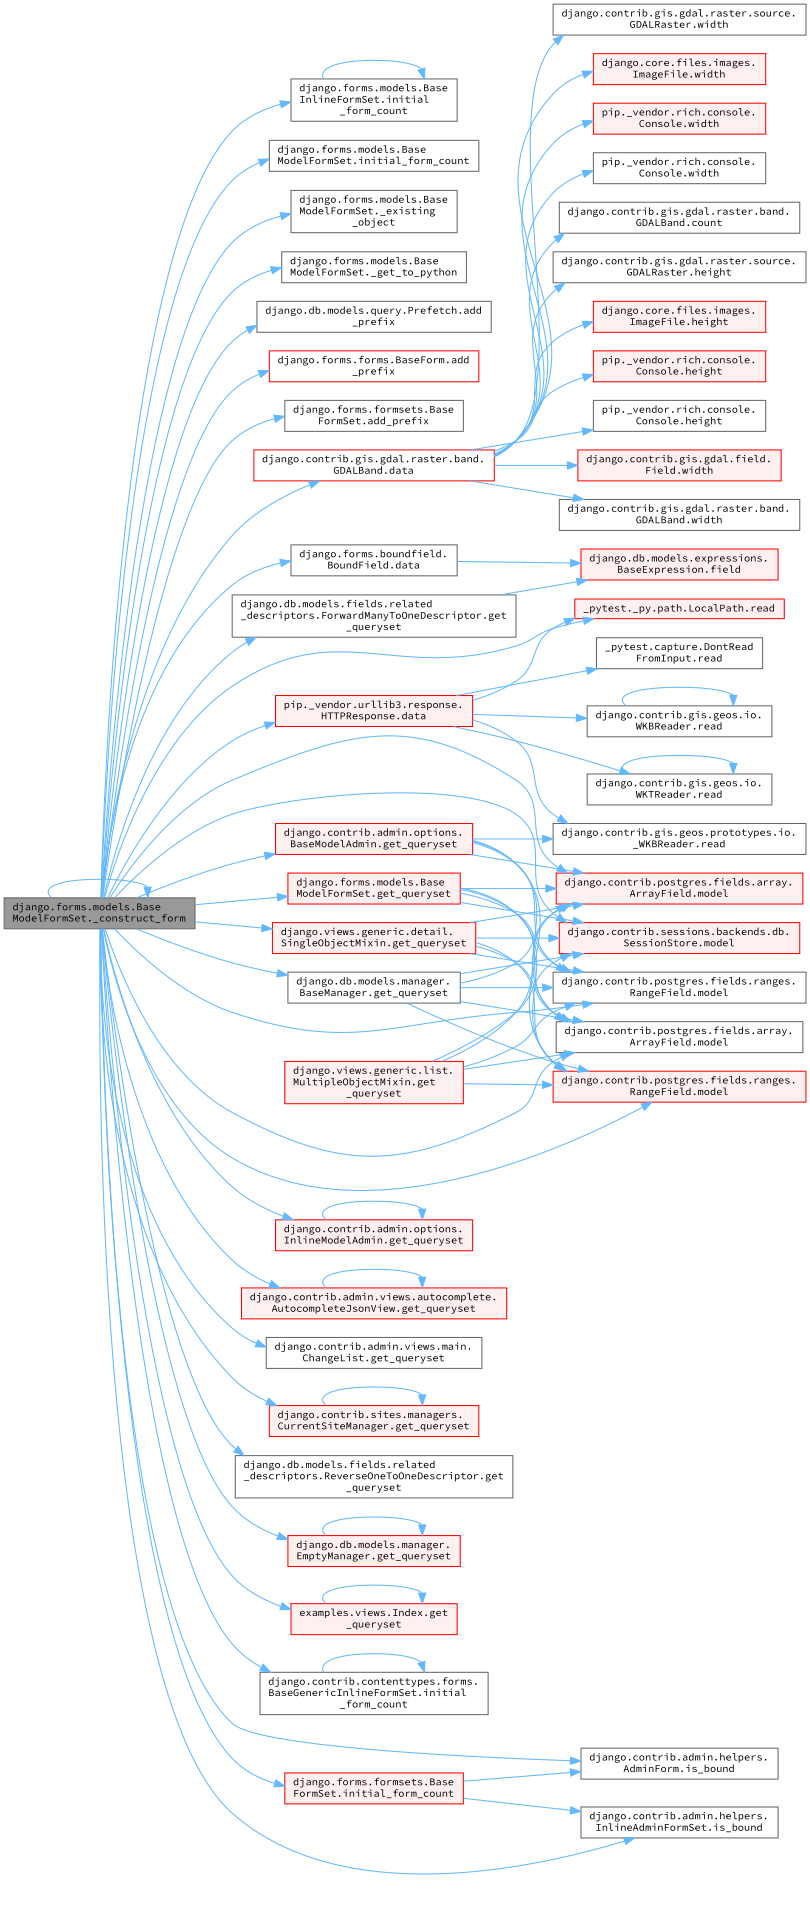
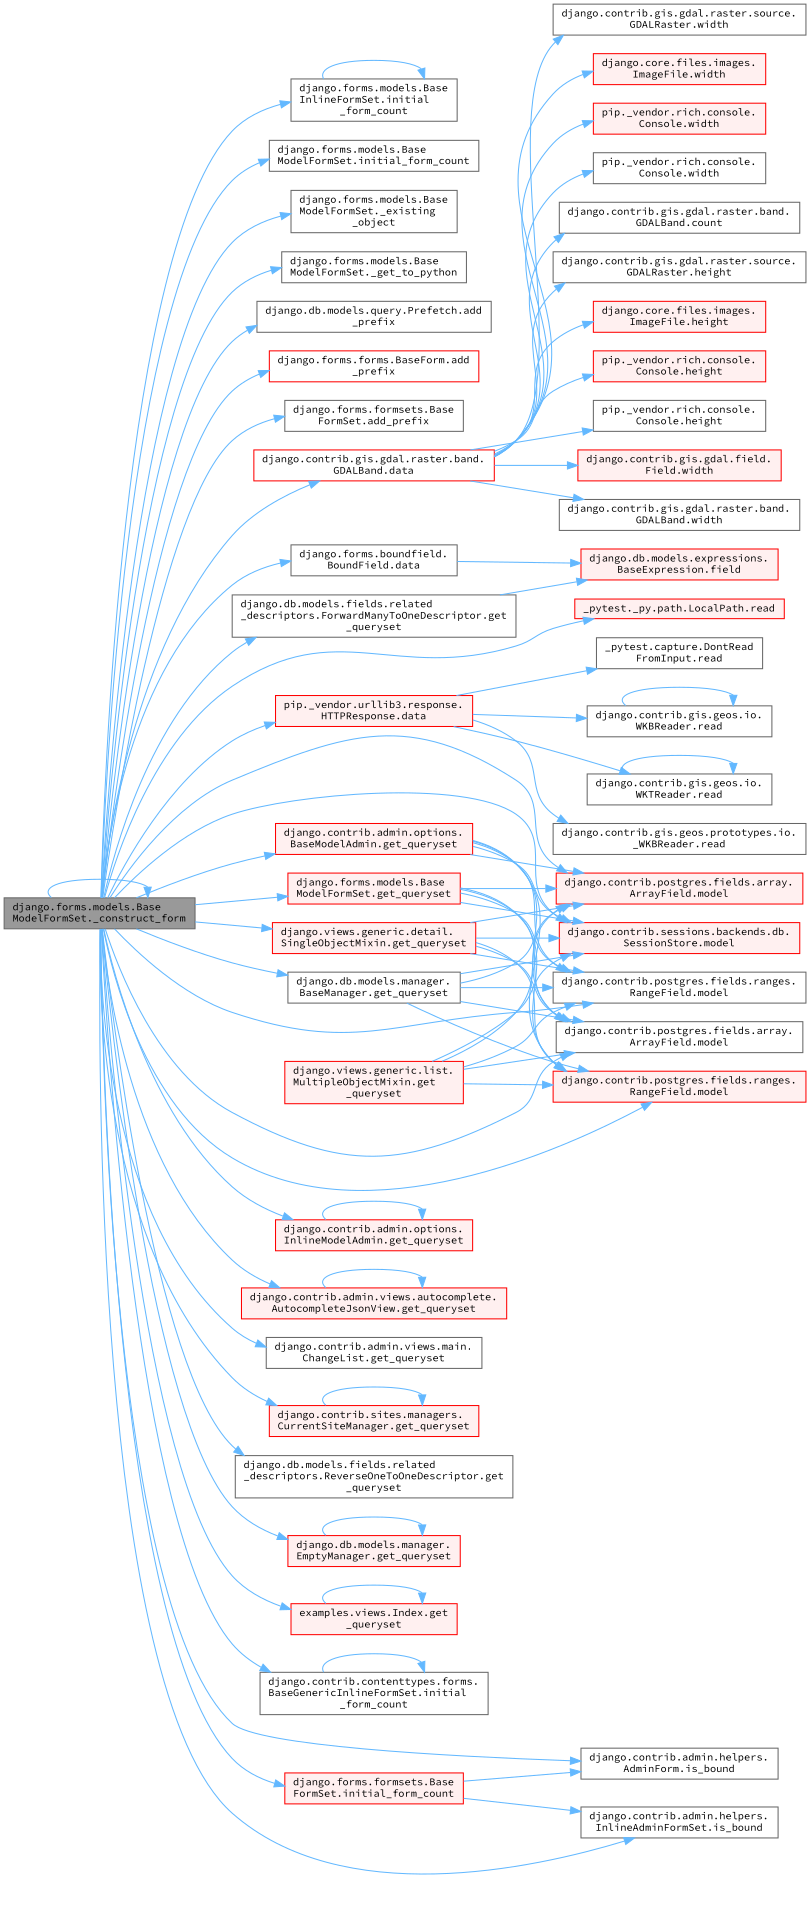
(527, 670) -> none
(508, 839) -> (526, 872)
